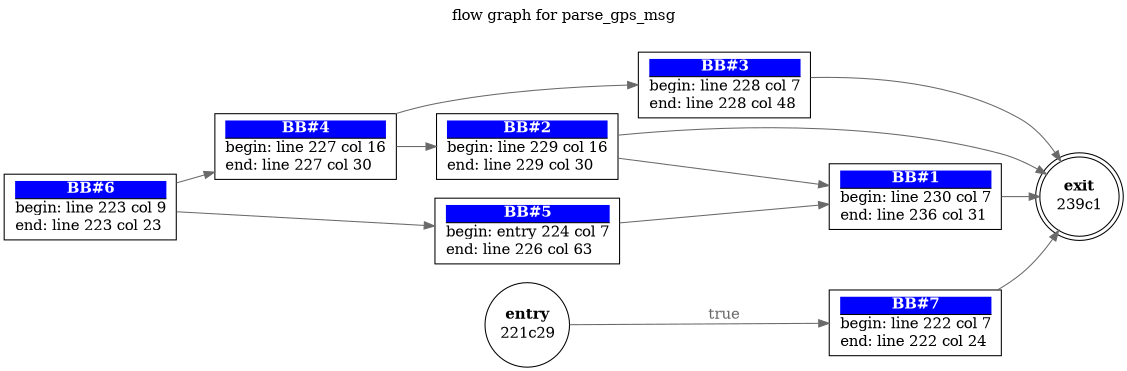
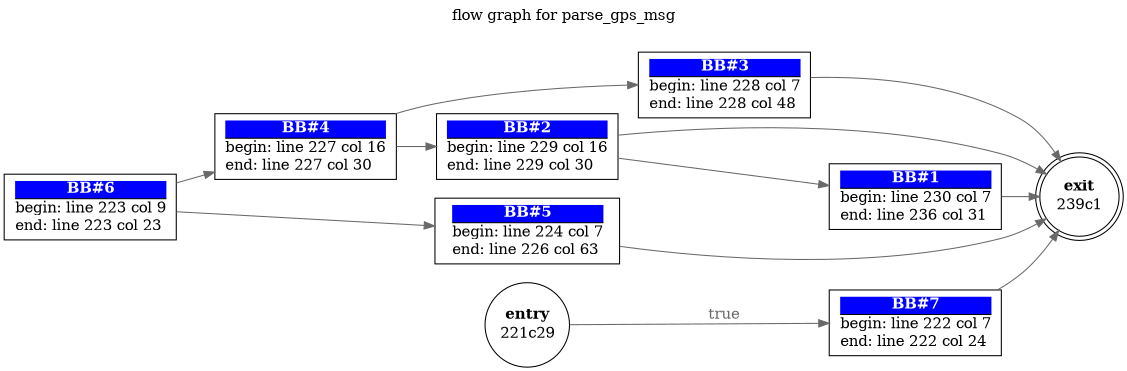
(719, 214) -> (830, 259)
(528, 232) -> (528, 232)
